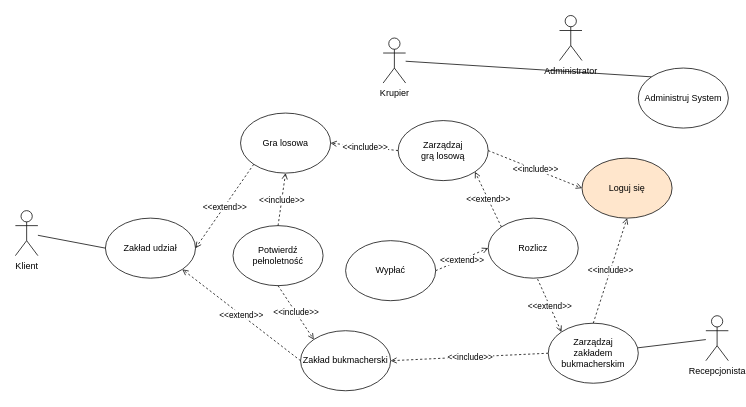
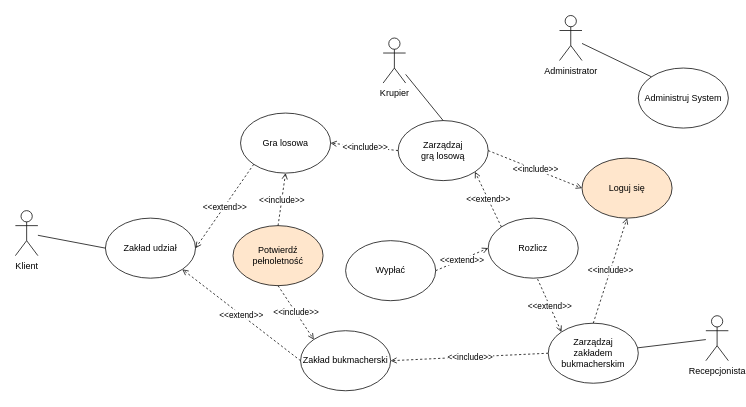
(528, 69) -> (617, 60)
none -> (424, 98)
(278, 255) -> (278, 255)
